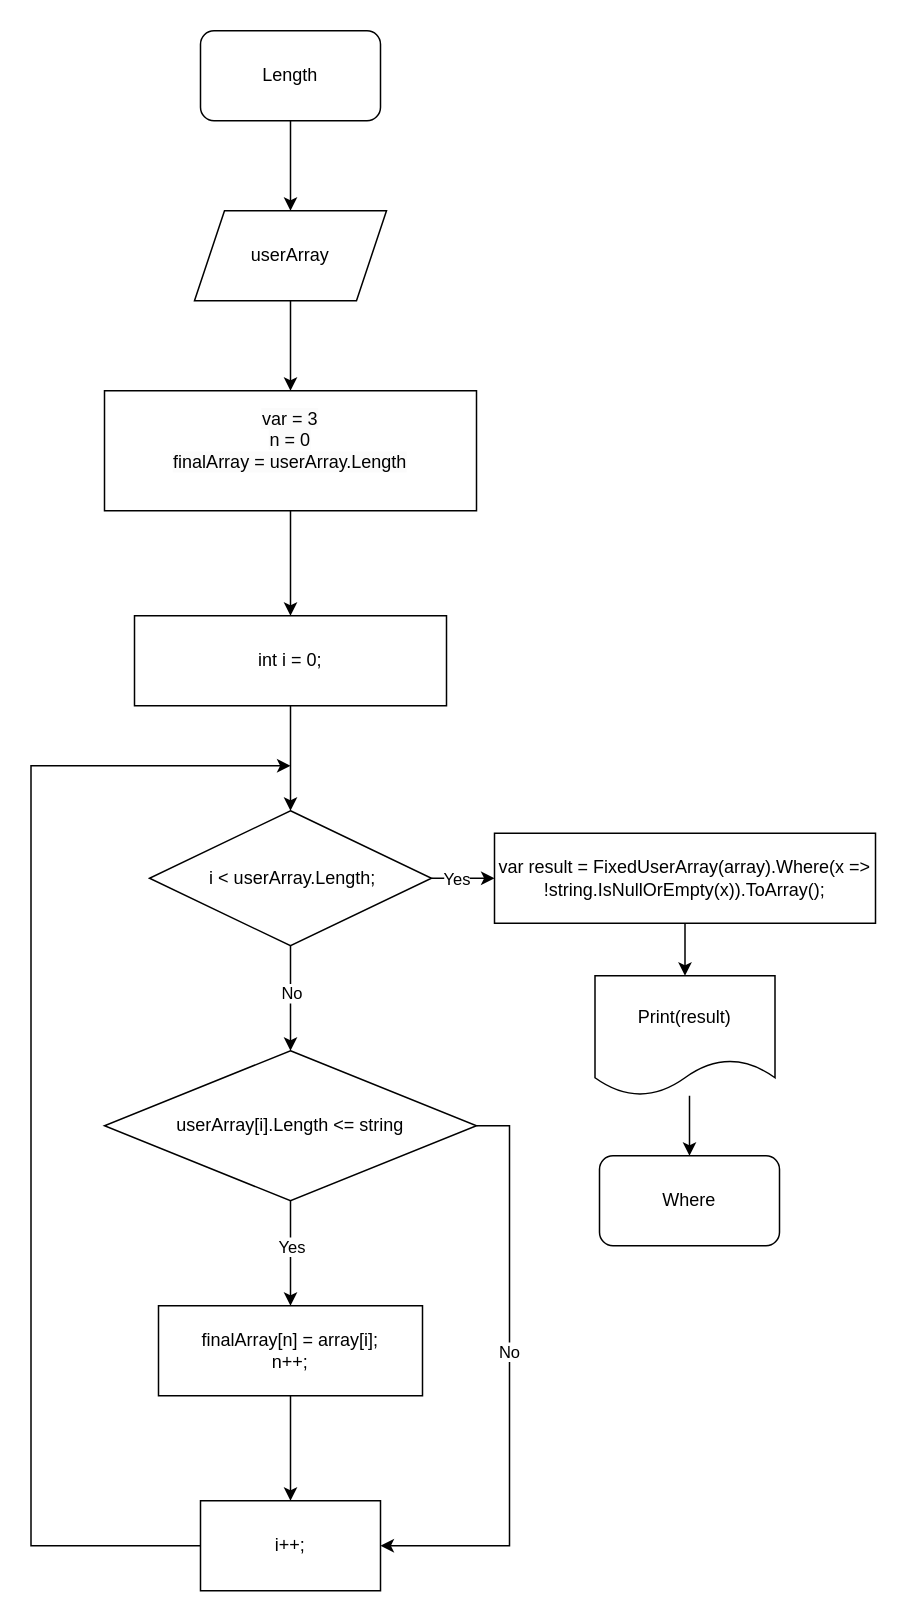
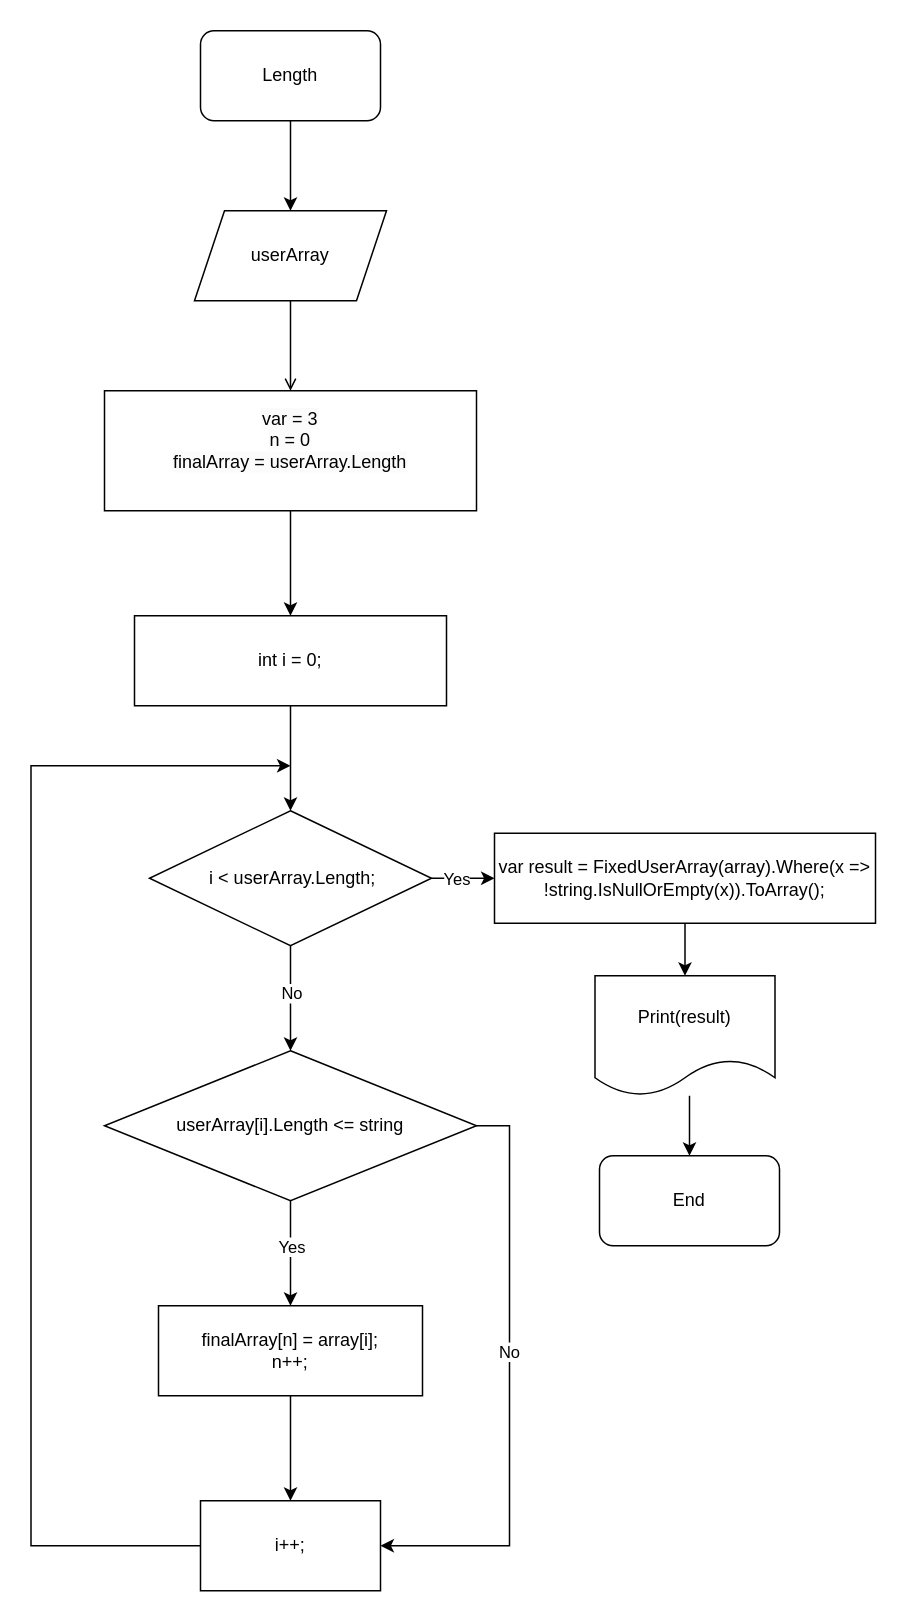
(290, 379) -> (290, 381)
(689, 1201) -> (689, 1201)
